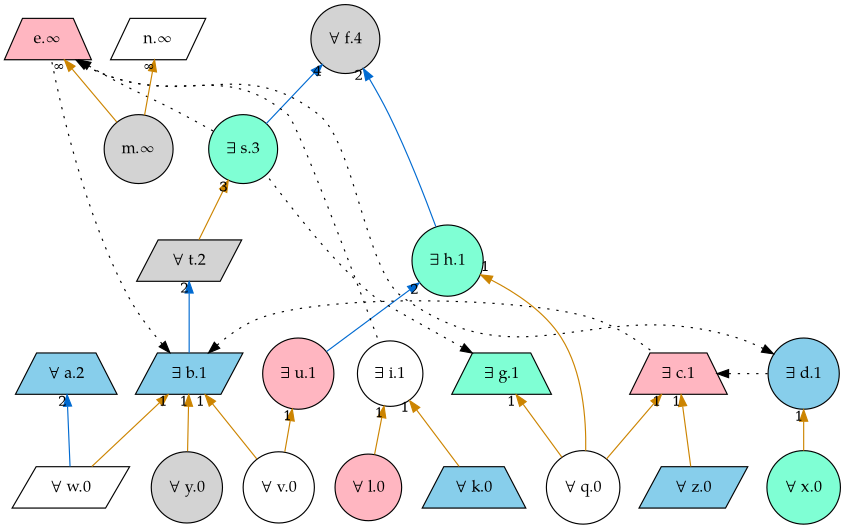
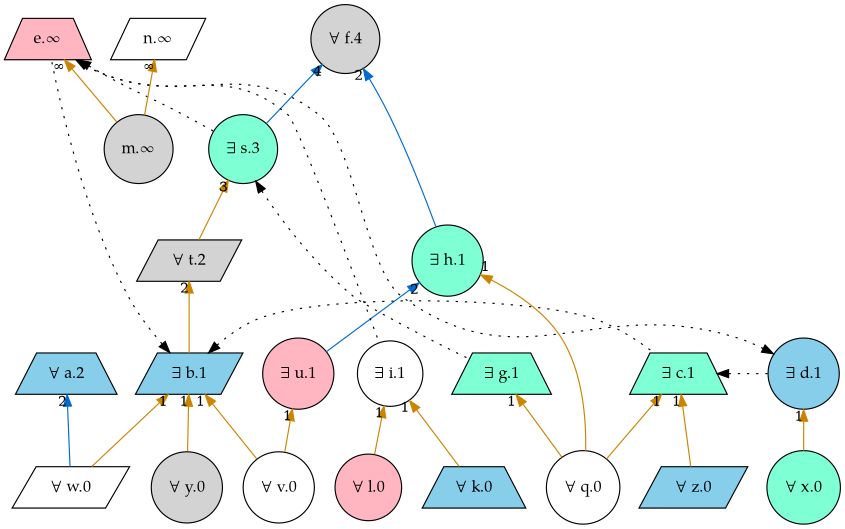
(342, 266) -> (350, 294)
(189, 323) -> (189, 323)
(678, 374) -> (678, 374)
